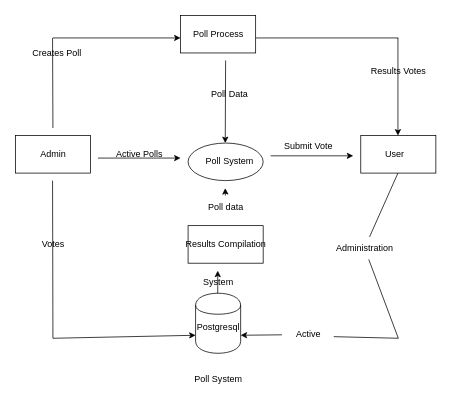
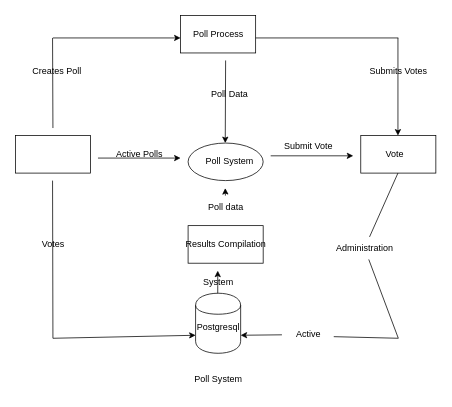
(57, 53) -> (57, 72)
(398, 72) -> (398, 72)
(53, 154) -> none
(395, 154) -> (395, 154)
